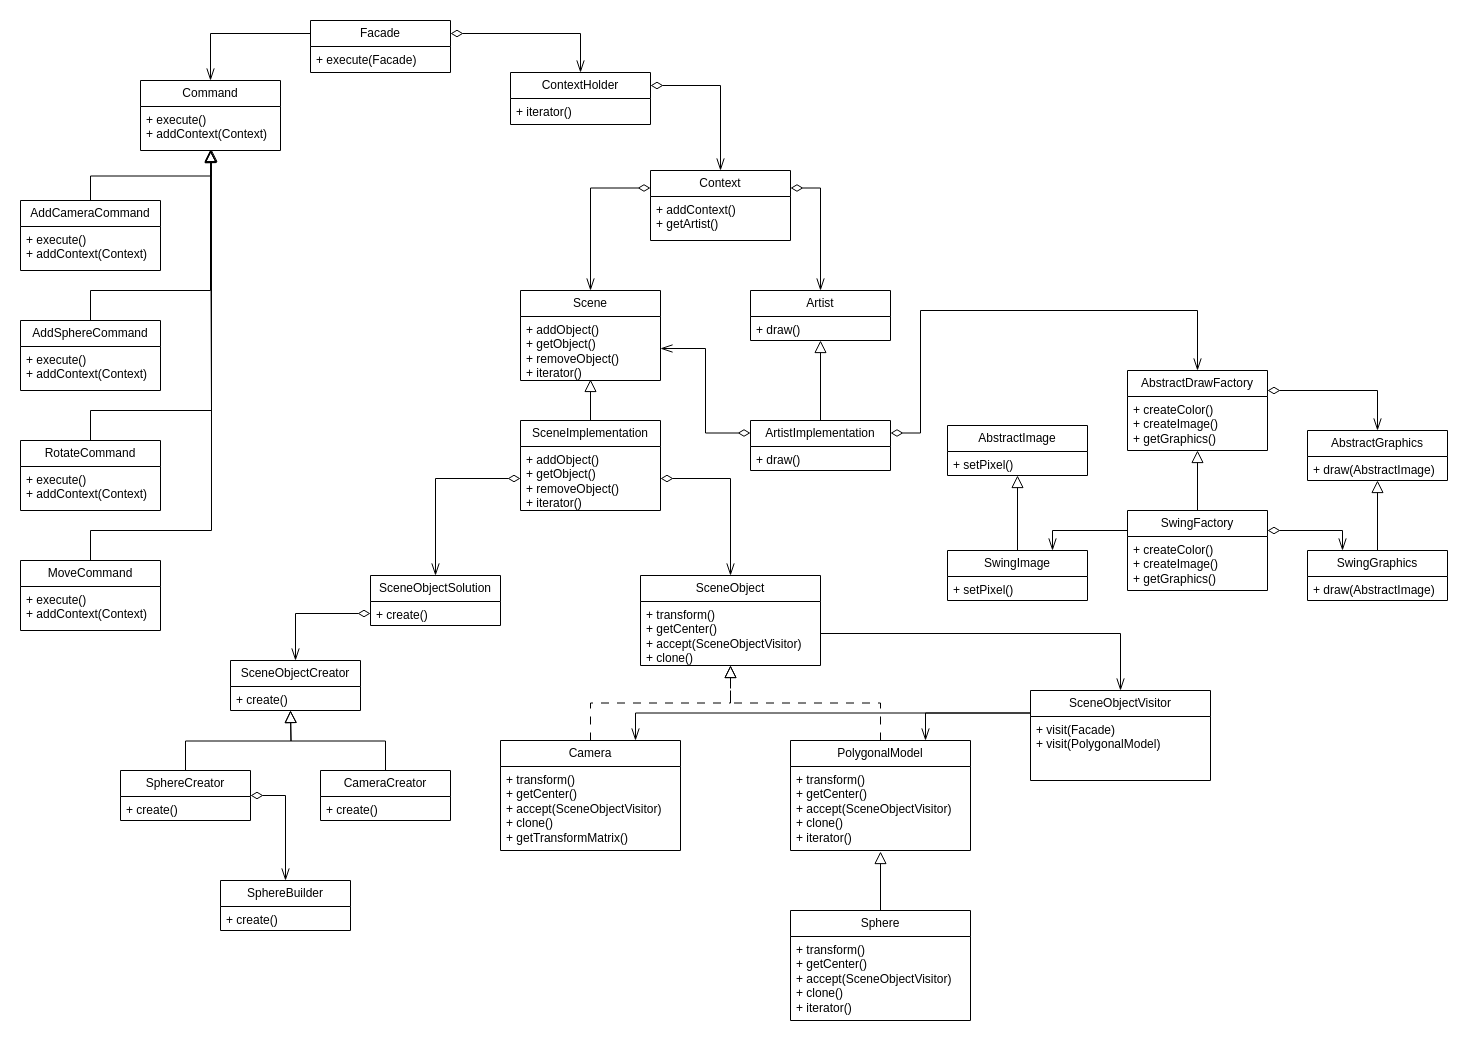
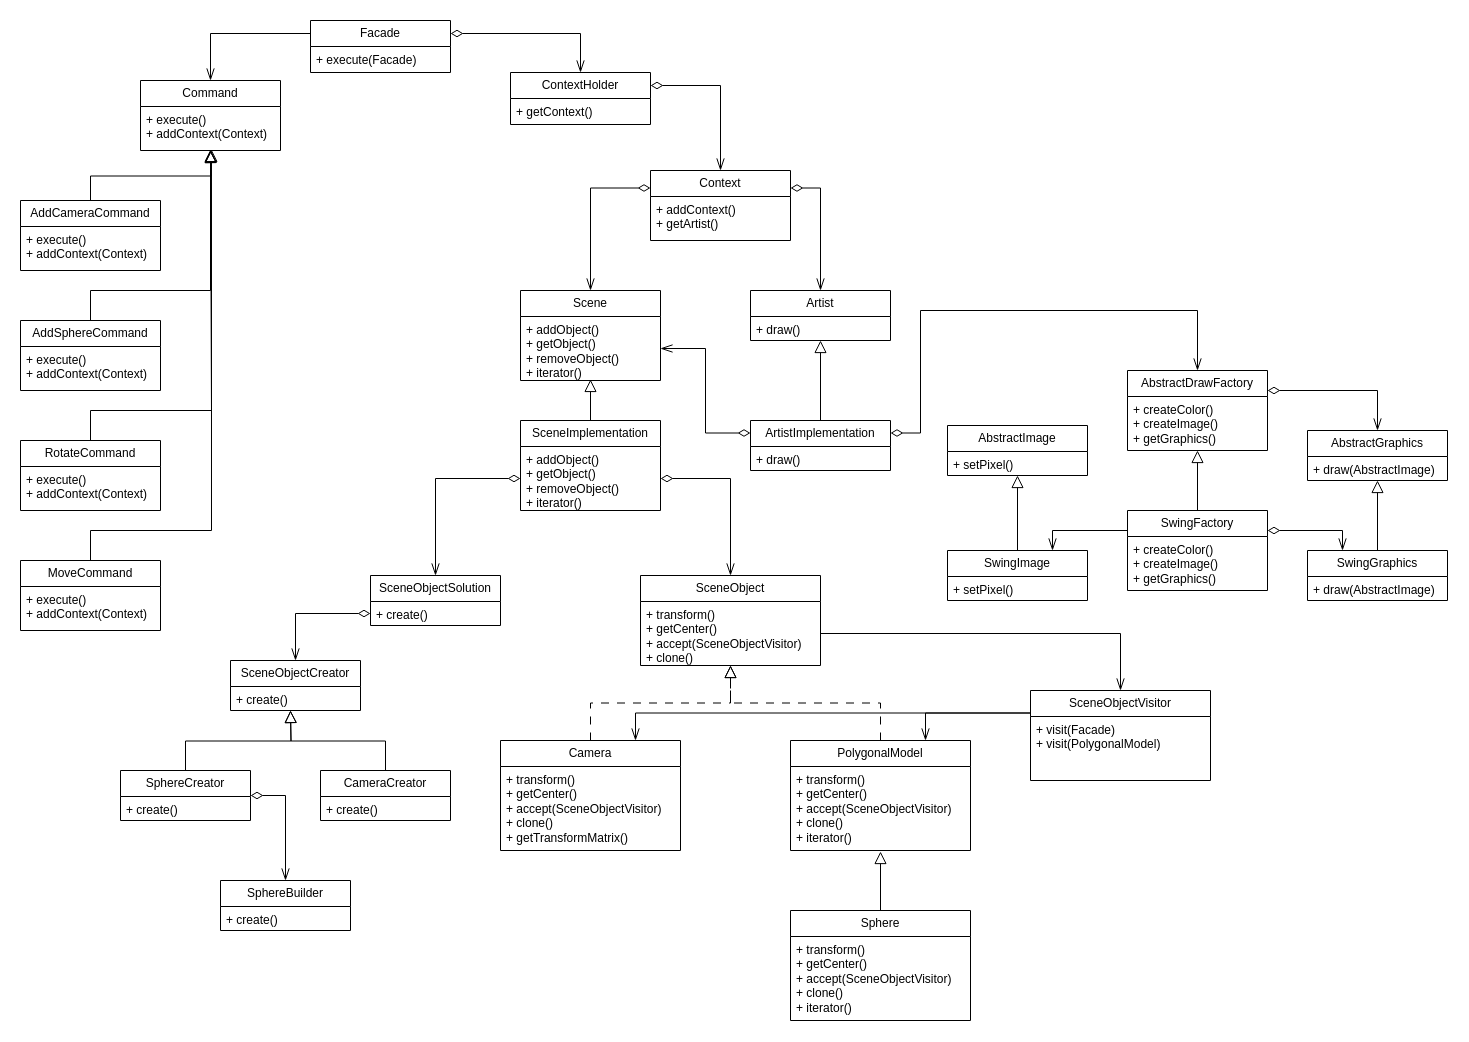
(554, 113) -> (562, 113)
